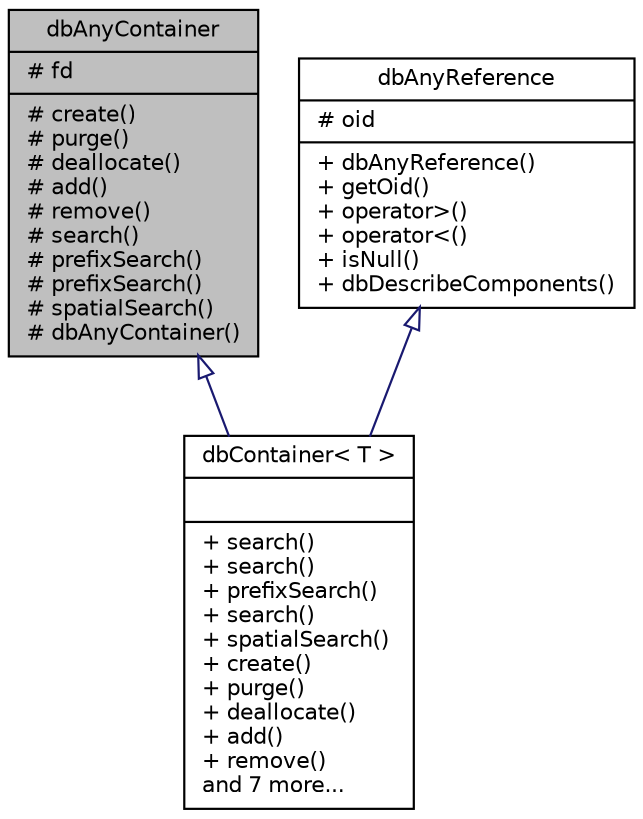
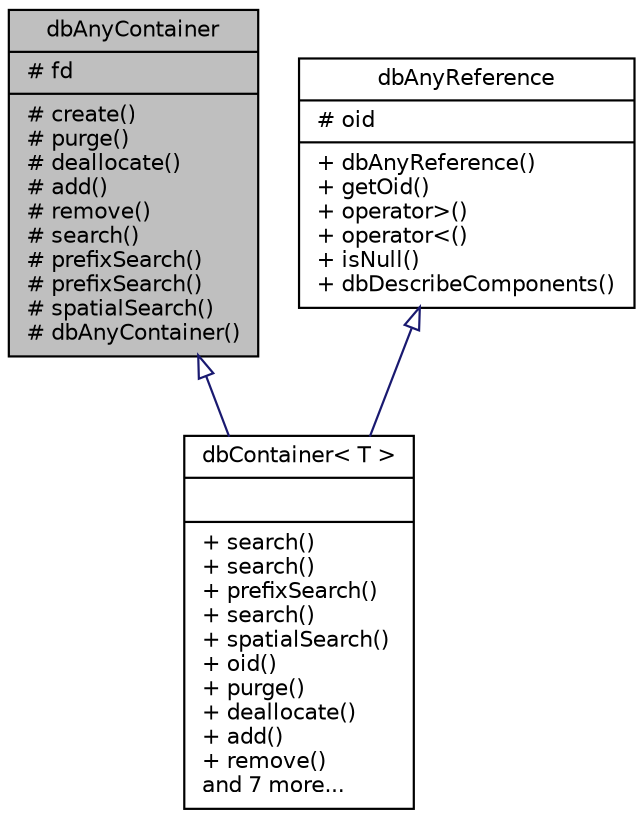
(257, 664) -> (239, 664)
